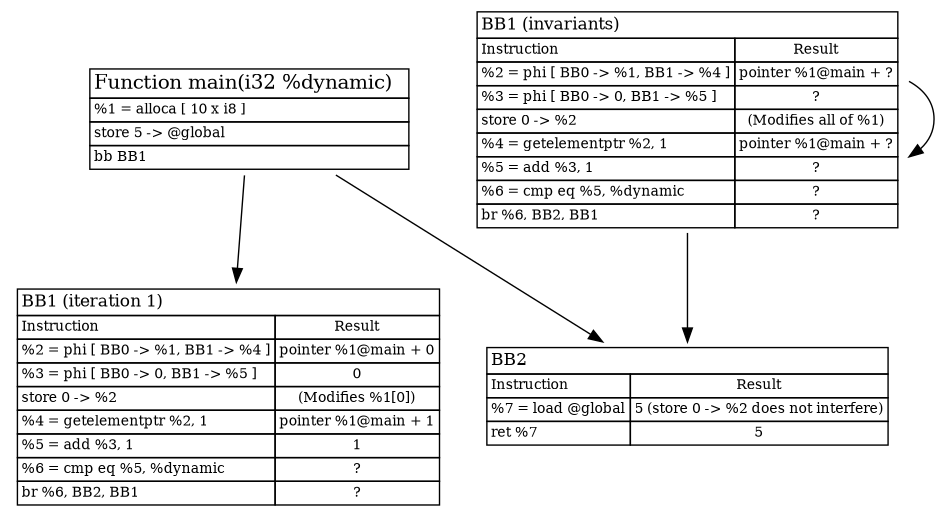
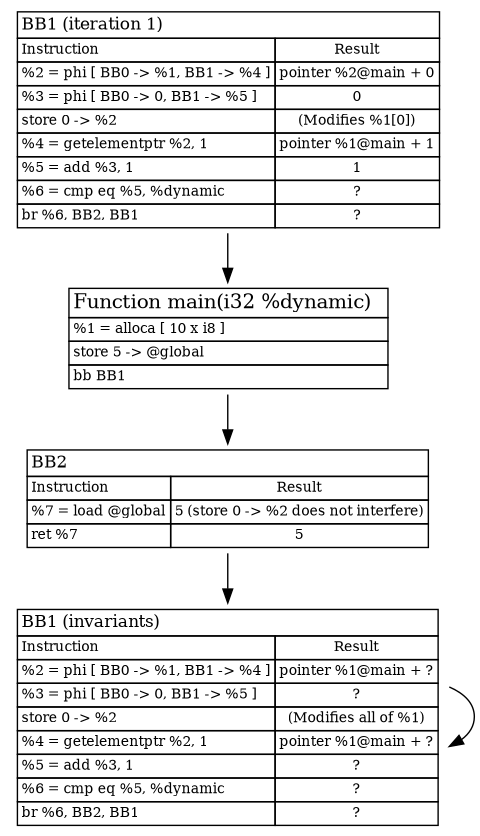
(241, 222) -> (228, 251)
(687, 280) -> (228, 571)
(357, 350) -> (357, 73)
